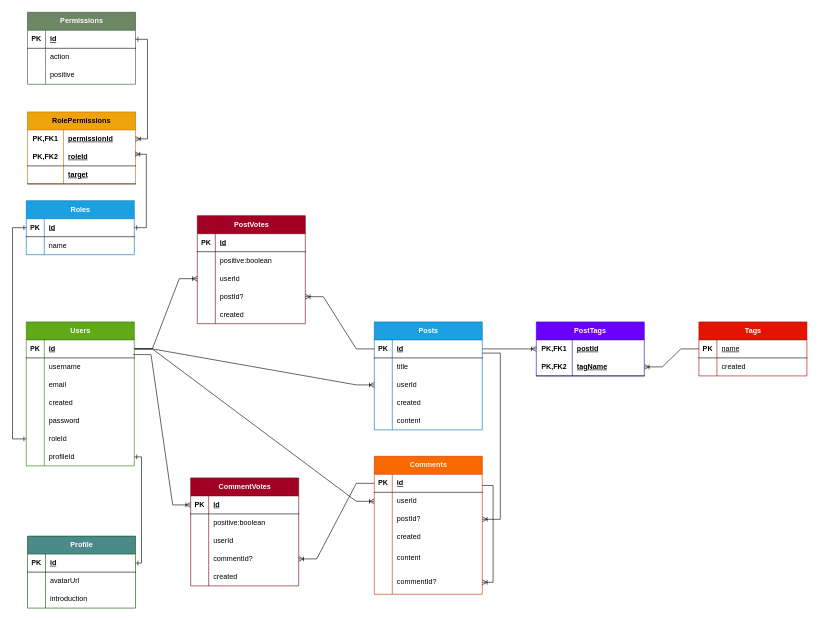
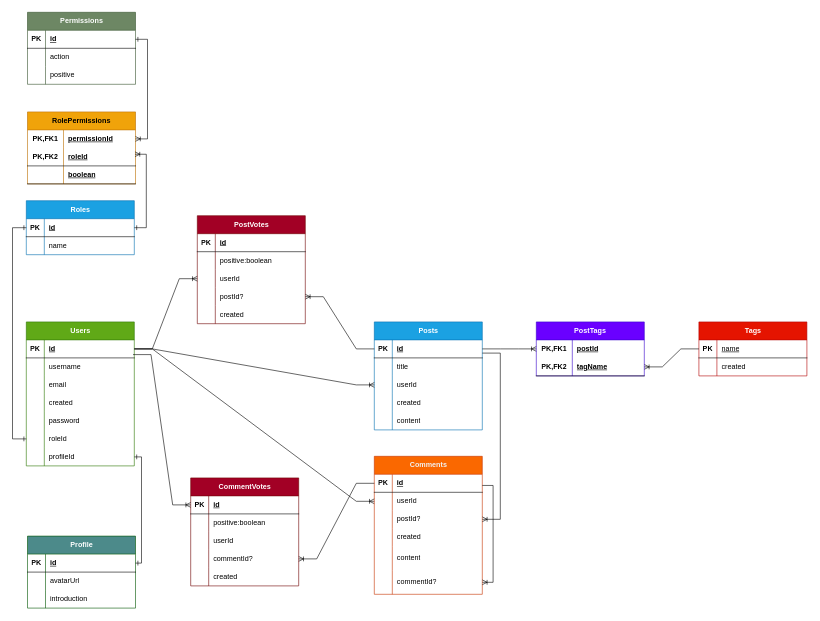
(80, 175) -> (81, 175)
